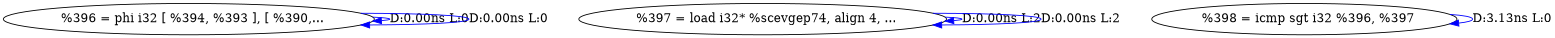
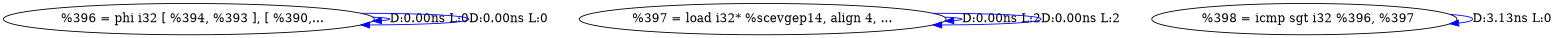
(763, 19) -> (763, 19)
